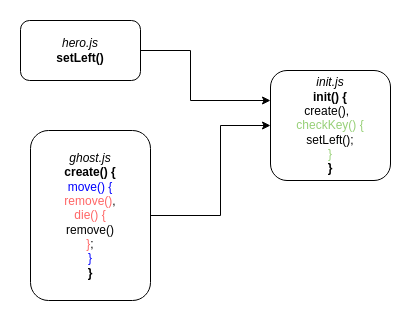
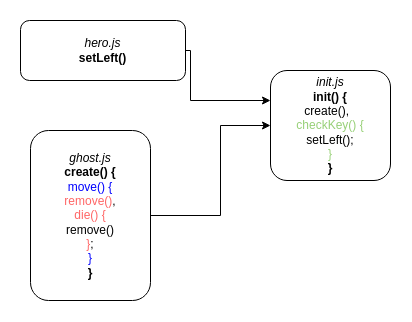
(81, 51) -> (103, 51)
